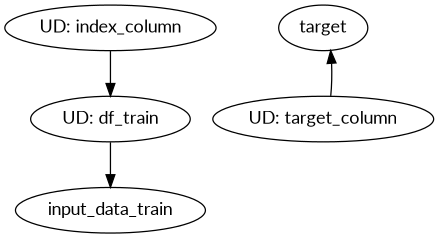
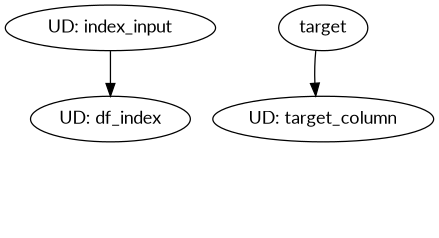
(110, 28) -> (110, 28)
(332, 80) -> (315, 67)
(110, 119) -> (110, 119)
(110, 210) -> none
